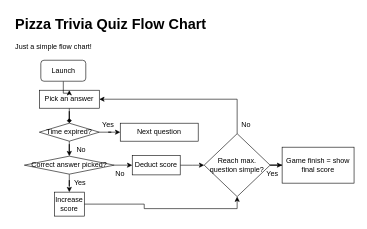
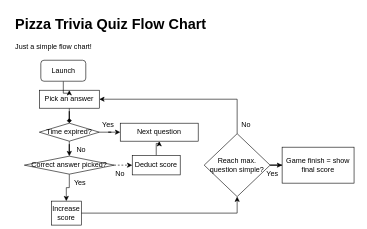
(121, 165) -> (121, 165)
(198, 165) -> (156, 144)
(69, 204) -> (66, 213)
